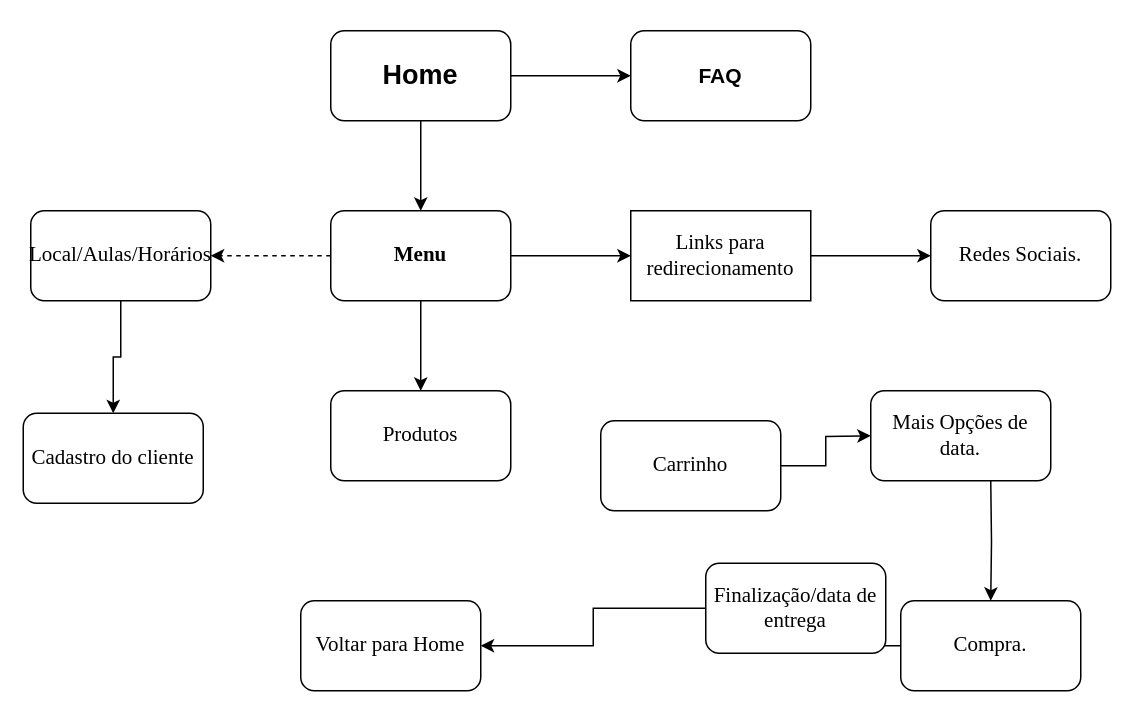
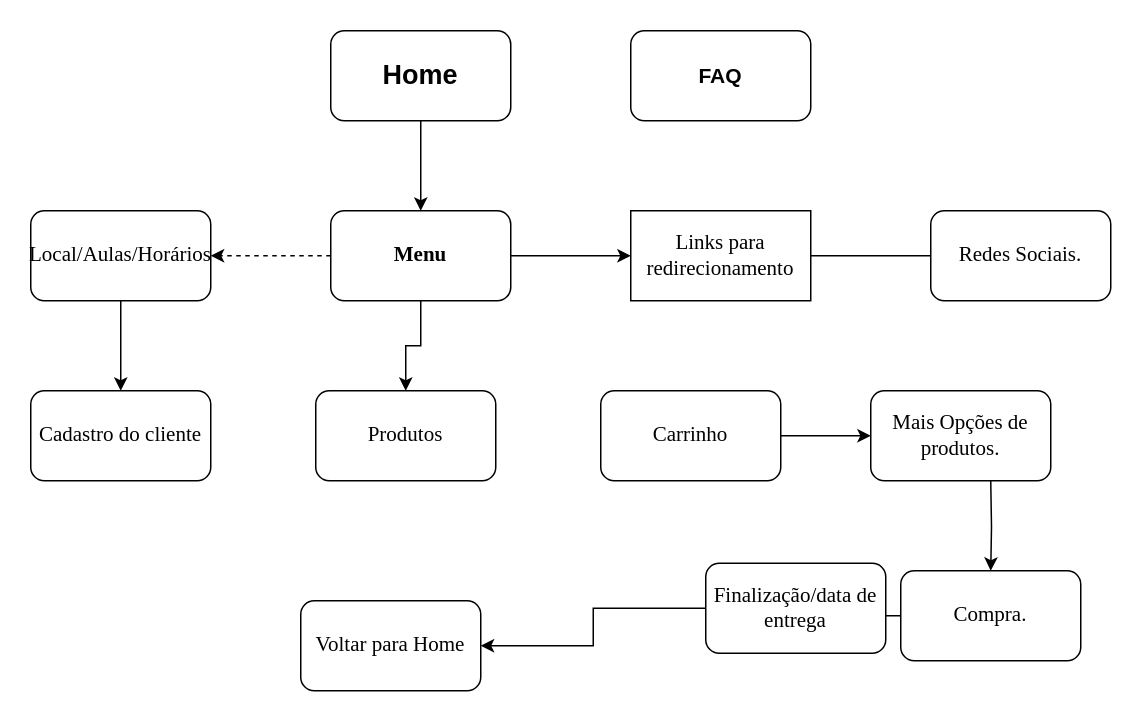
(566, 76) -> none
(919, 256) -> (923, 256)
(421, 436) -> (406, 436)
(961, 436) -> (961, 436)
(113, 458) -> (121, 436)
(691, 466) -> (691, 436)
(991, 646) -> (991, 616)
